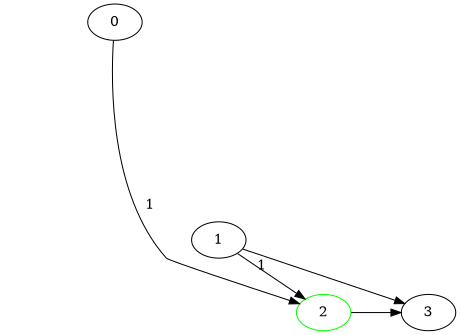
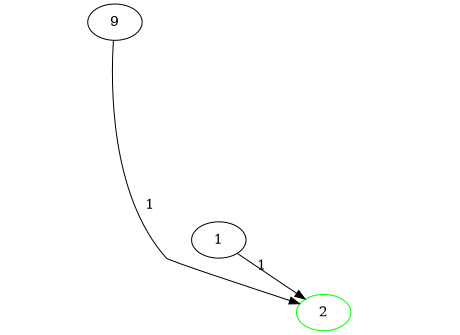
(115, 22) -> (115, 22)
(429, 313) -> none
